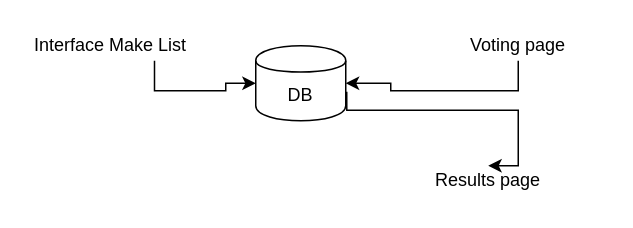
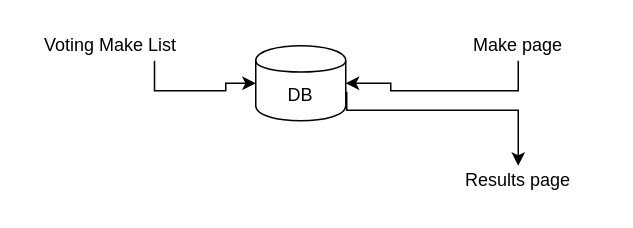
(113, 46) -> (113, 46)
(518, 46) -> (518, 46)
(488, 181) -> (518, 181)
